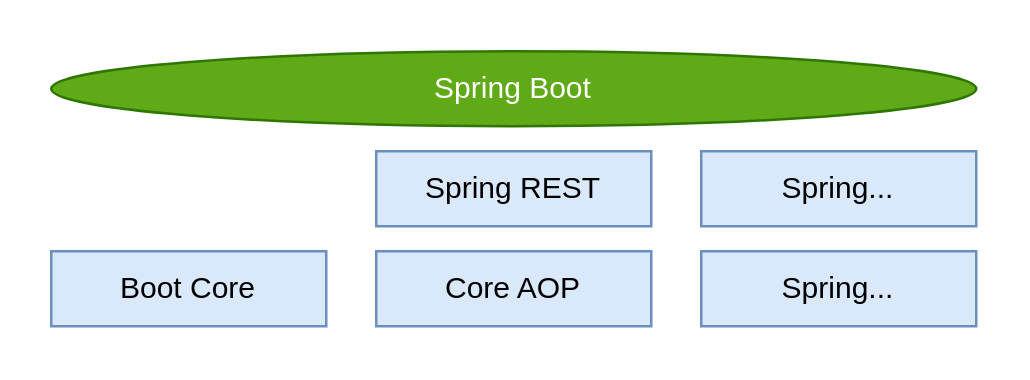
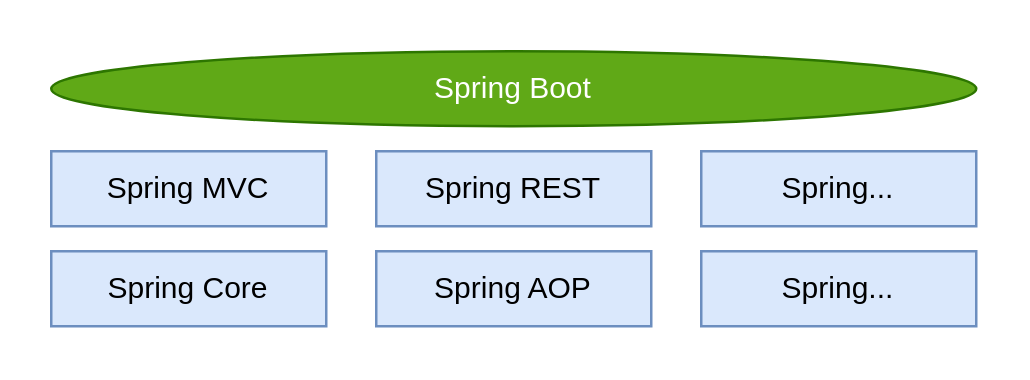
none -> (189, 189)
(189, 289) -> (189, 289)
(514, 289) -> (514, 289)
